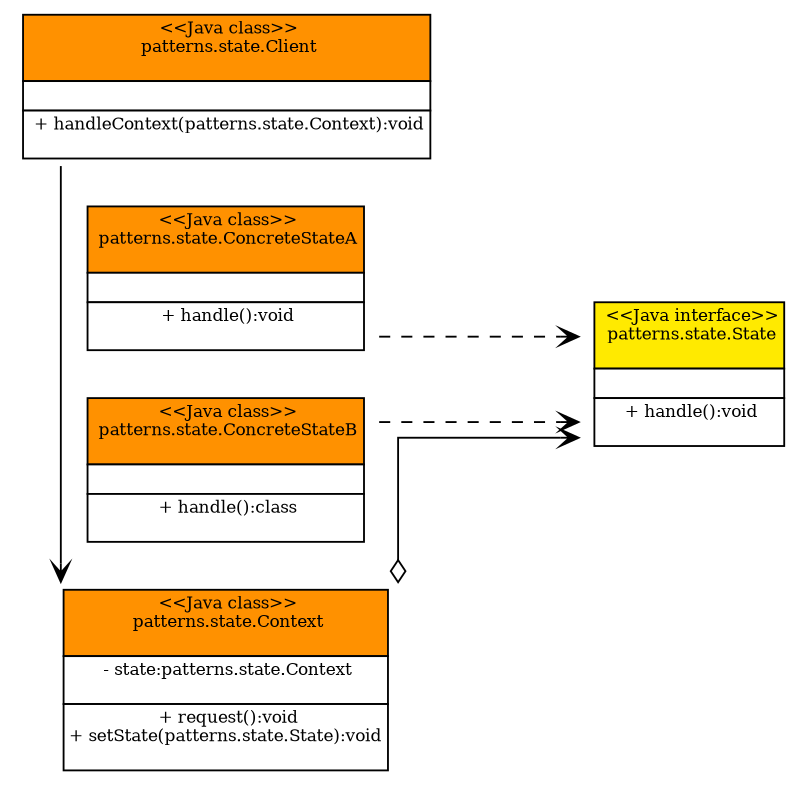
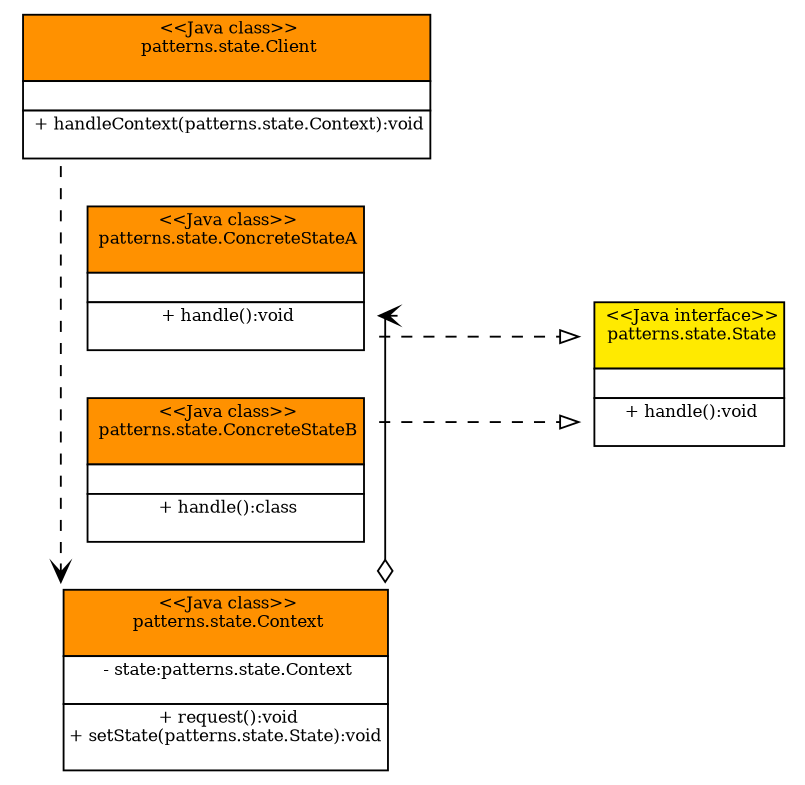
(470, 337) -> (470, 337)
(61, 365) -> (61, 365)
(470, 422) -> (470, 422)
(418, 438) -> (385, 438)
